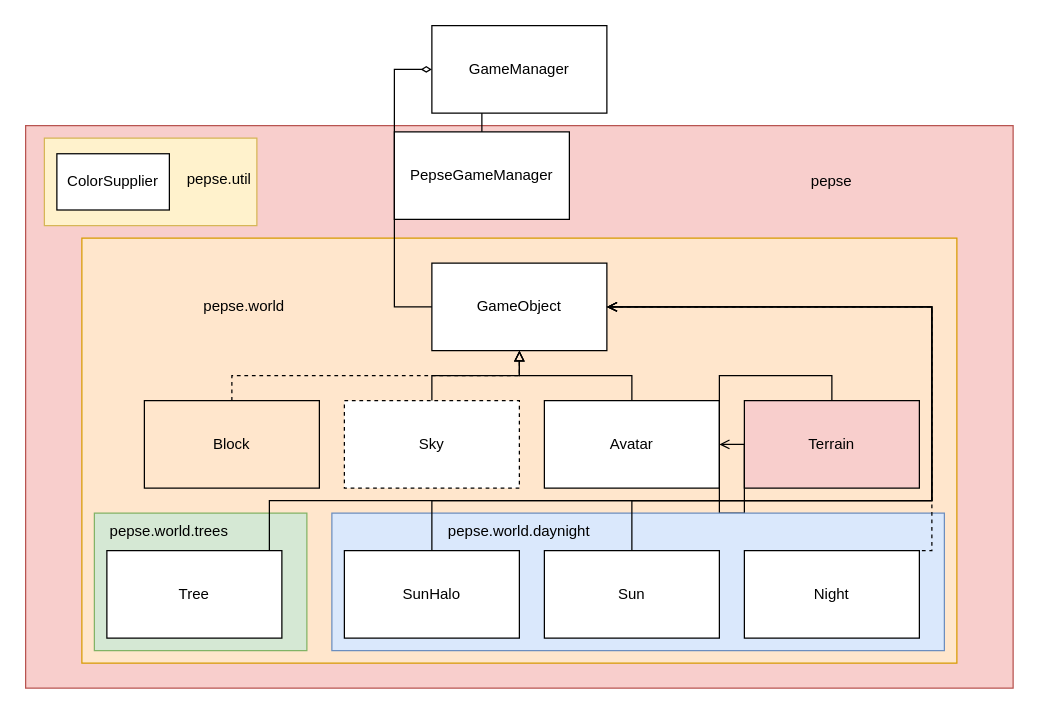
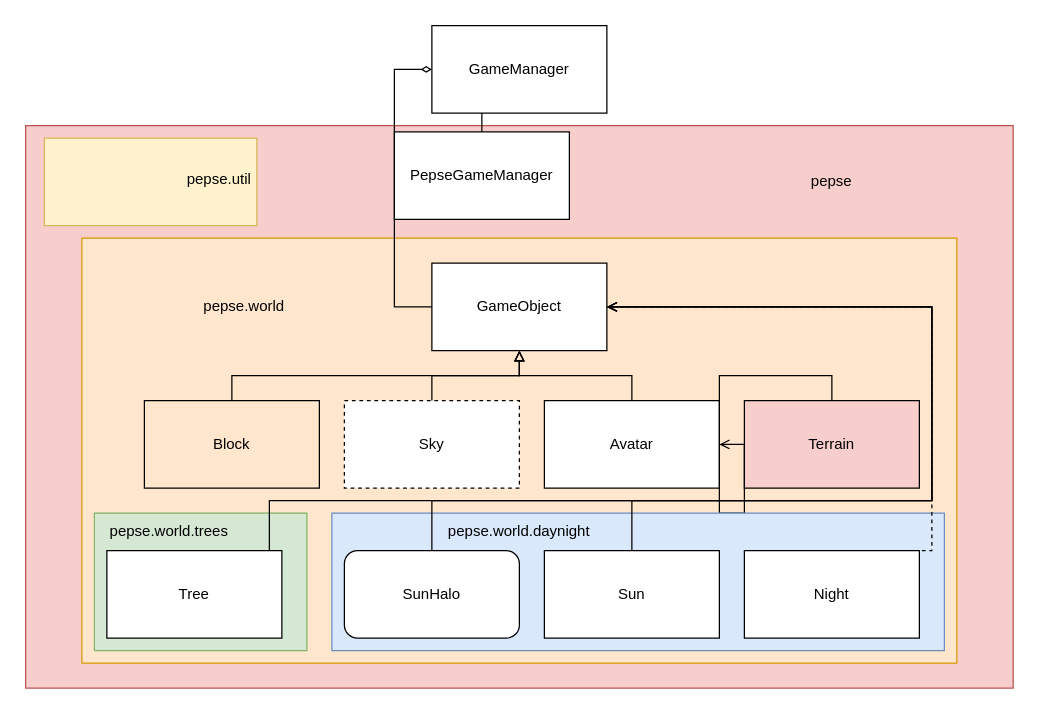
(113, 182) -> none
(319, 376) -> (319, 376)
(432, 594) -> (432, 594)
